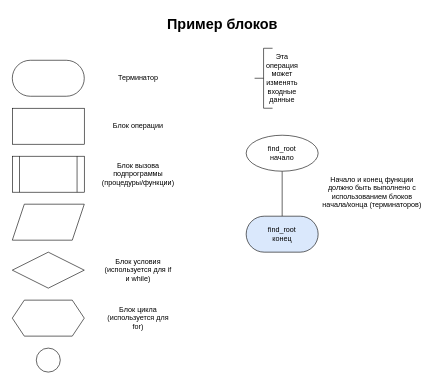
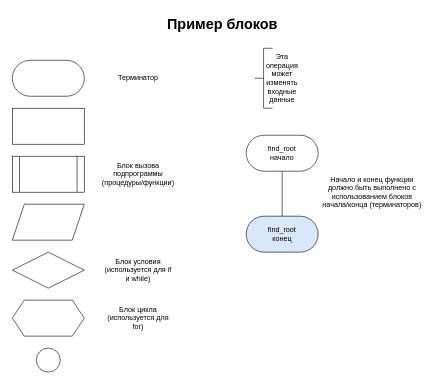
(138, 126) -> none
(282, 153) -> (282, 153)
